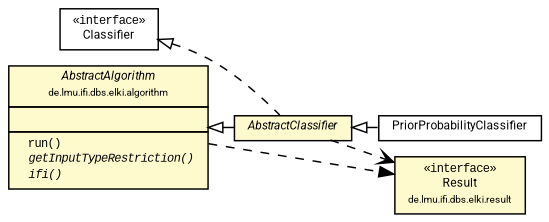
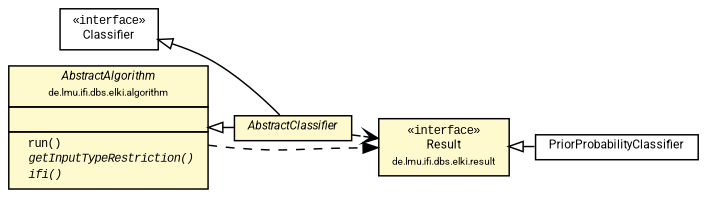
(230, 73) -> (230, 73)
(372, 127) -> (529, 147)
